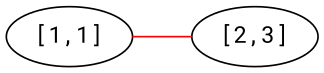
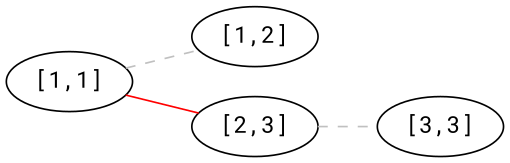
none -> (255, 37)
none -> (440, 127)
